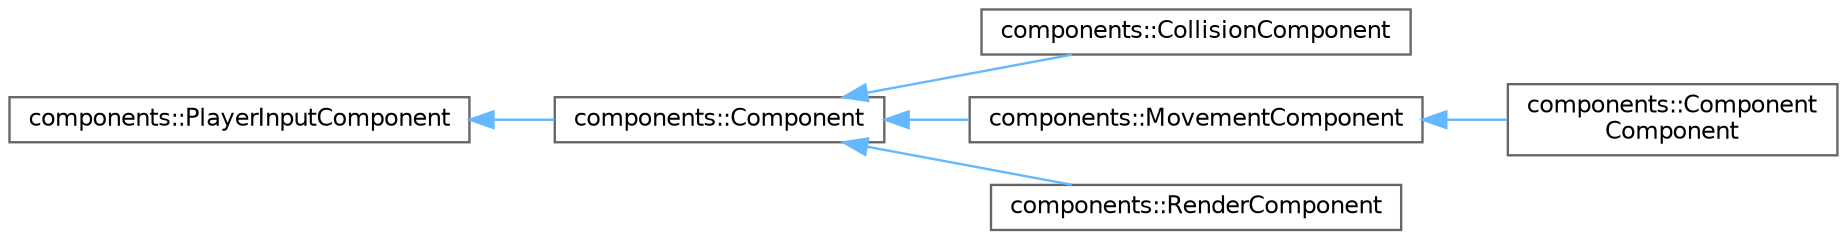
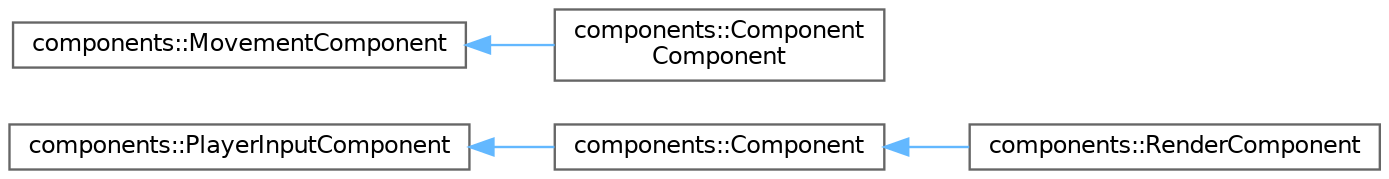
(1196, 32) -> none
(939, 120) -> none
